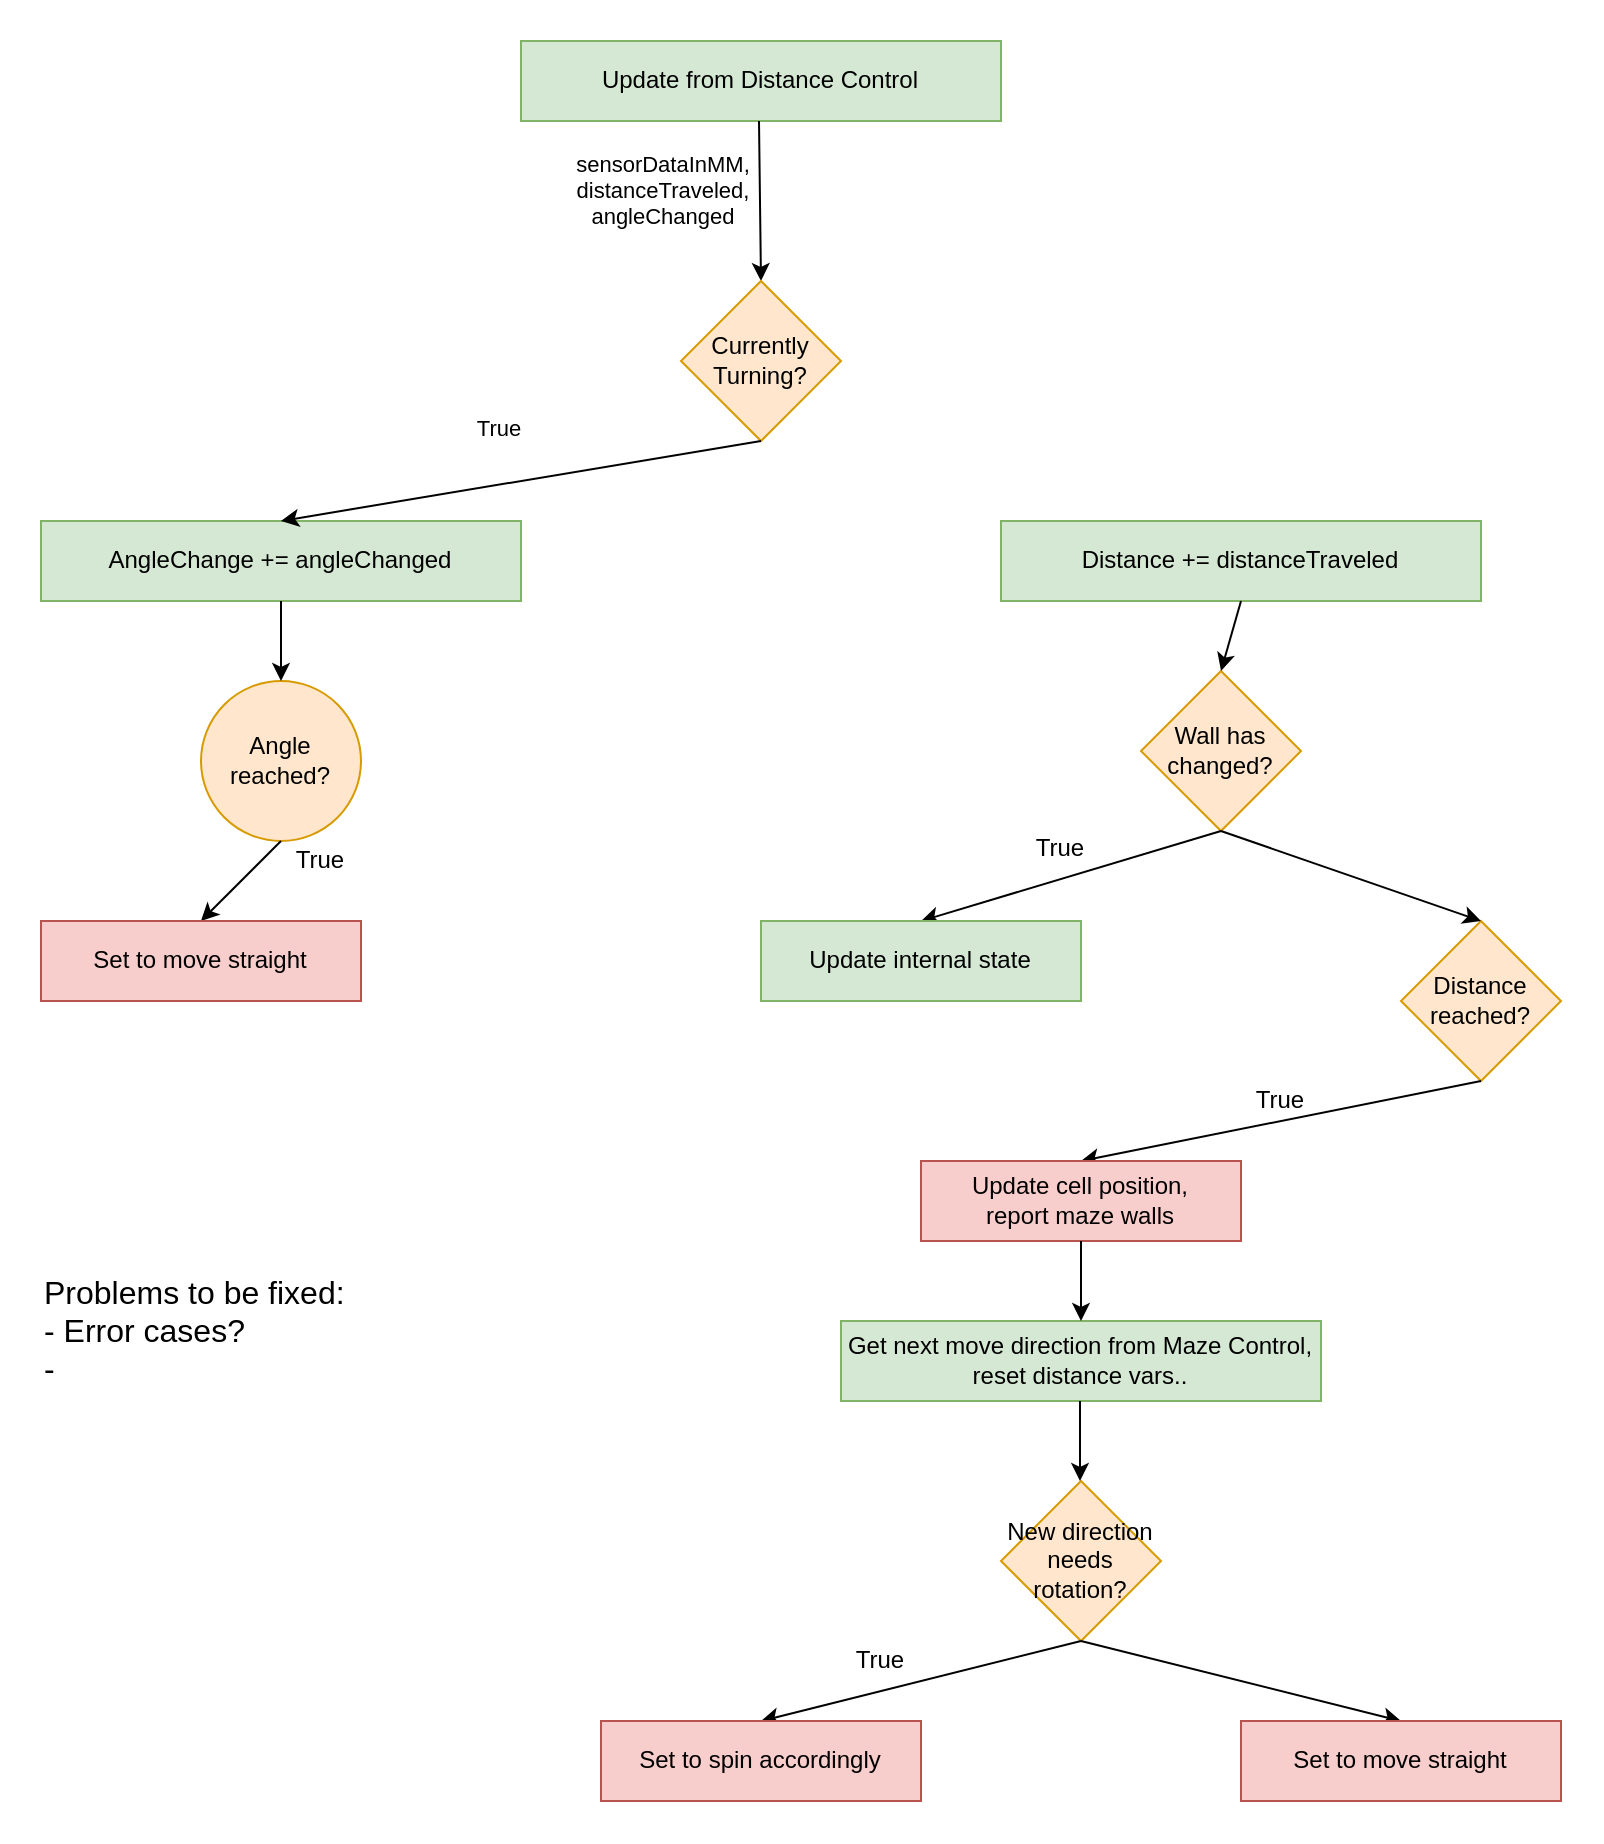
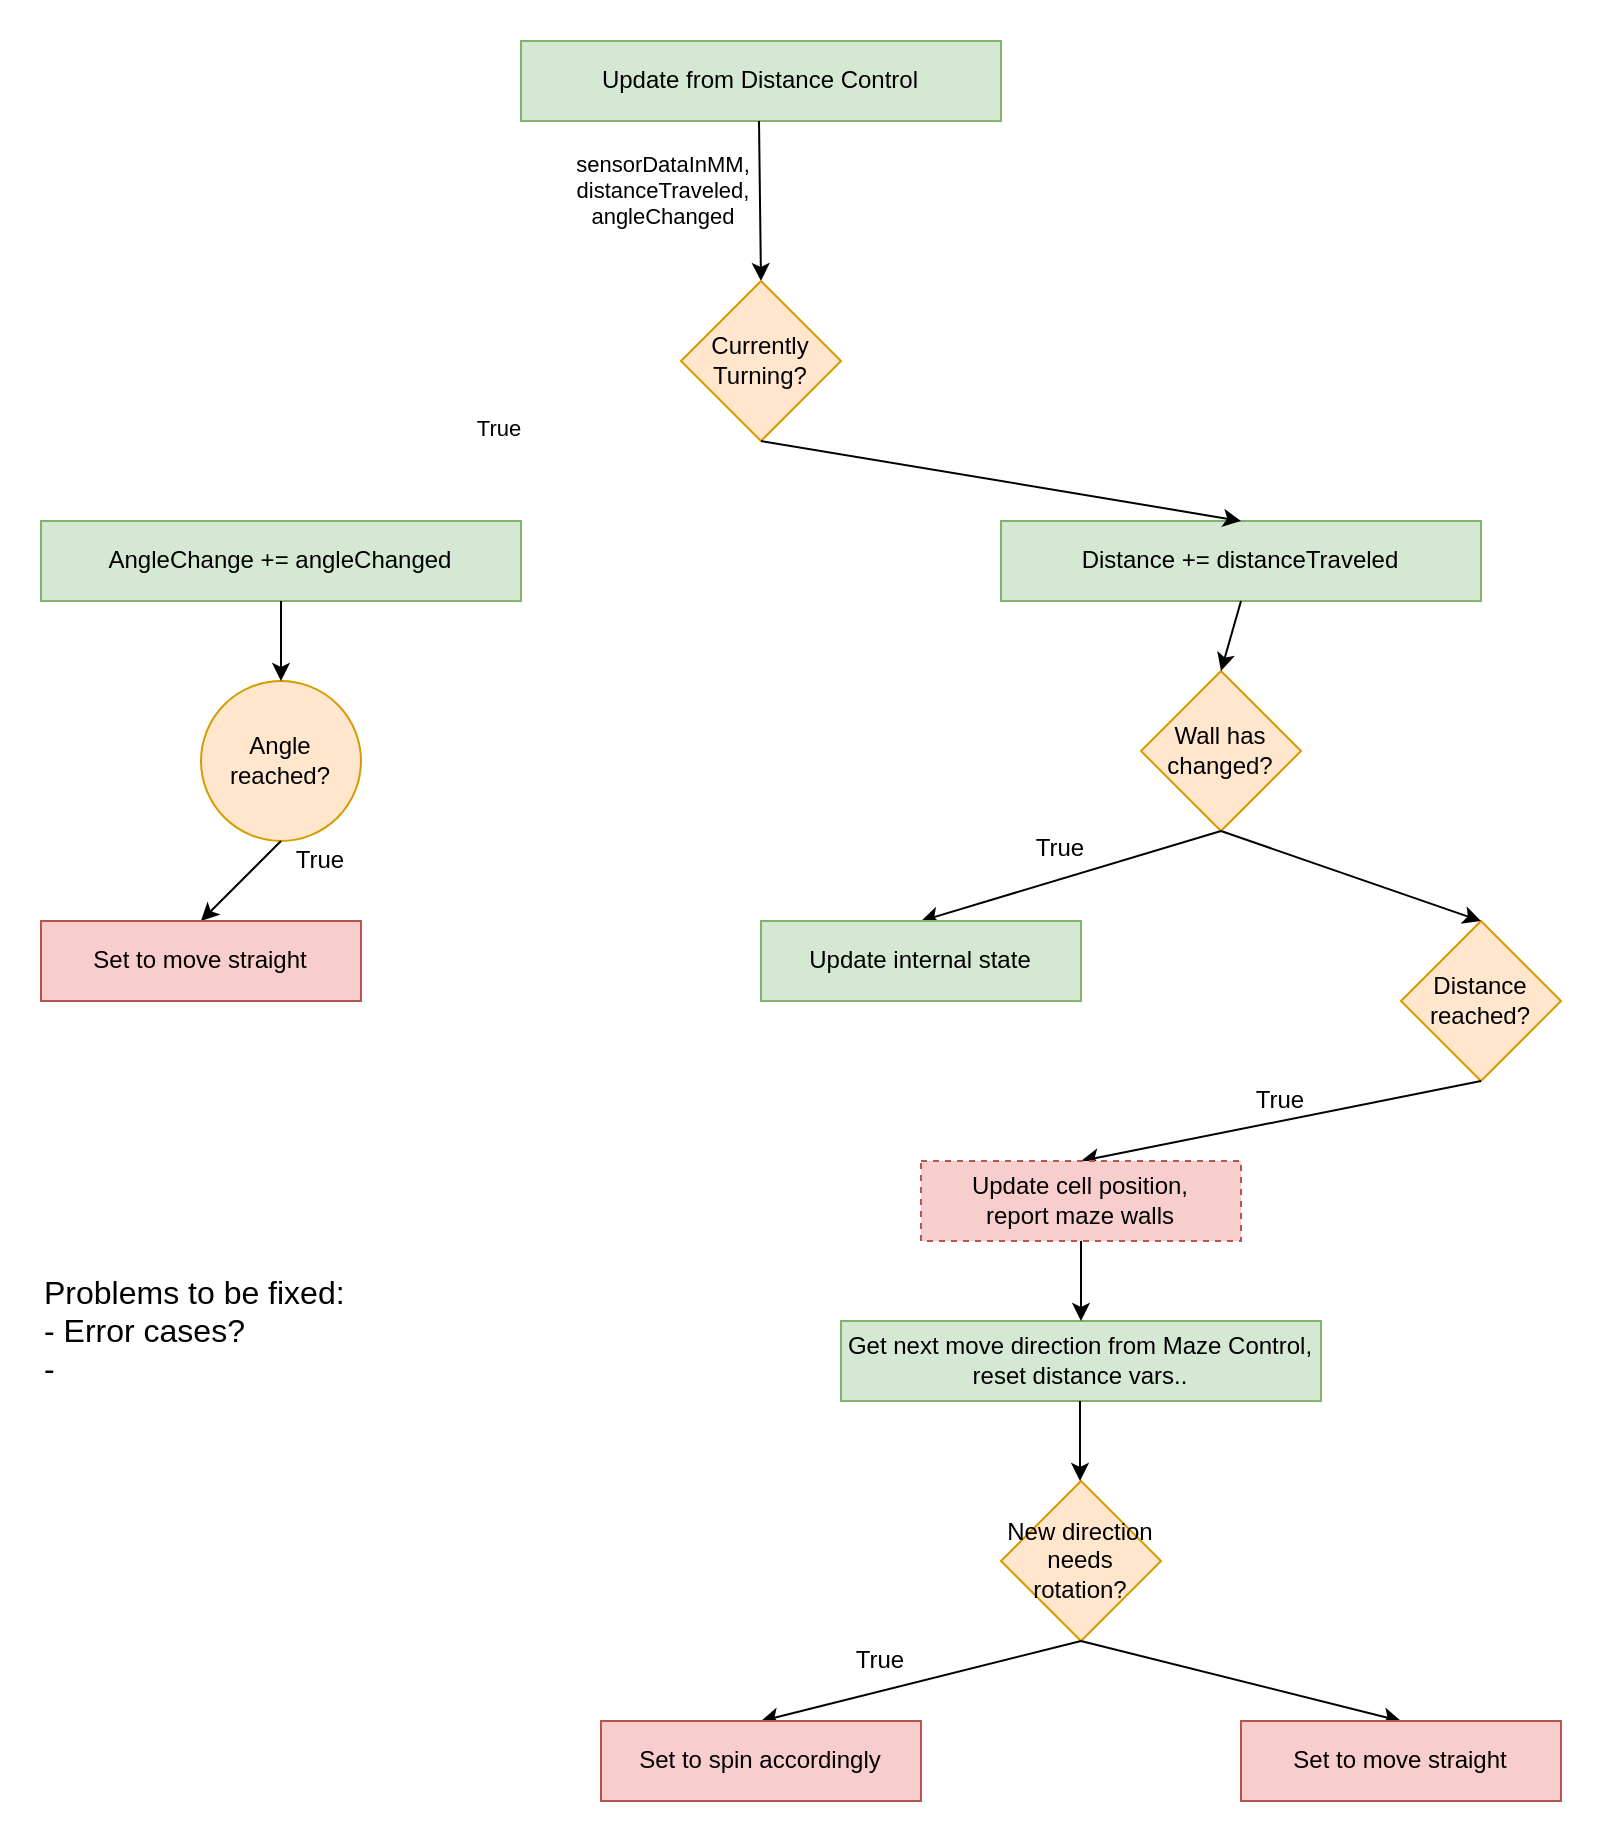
(527, 480) -> none
none -> (995, 480)
(1081, 1201) -> (1081, 1201)
